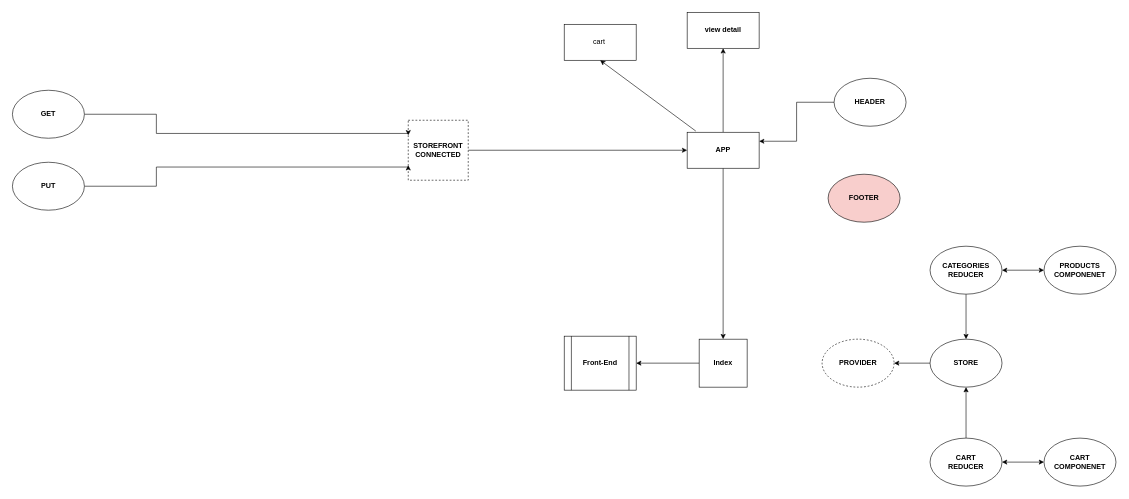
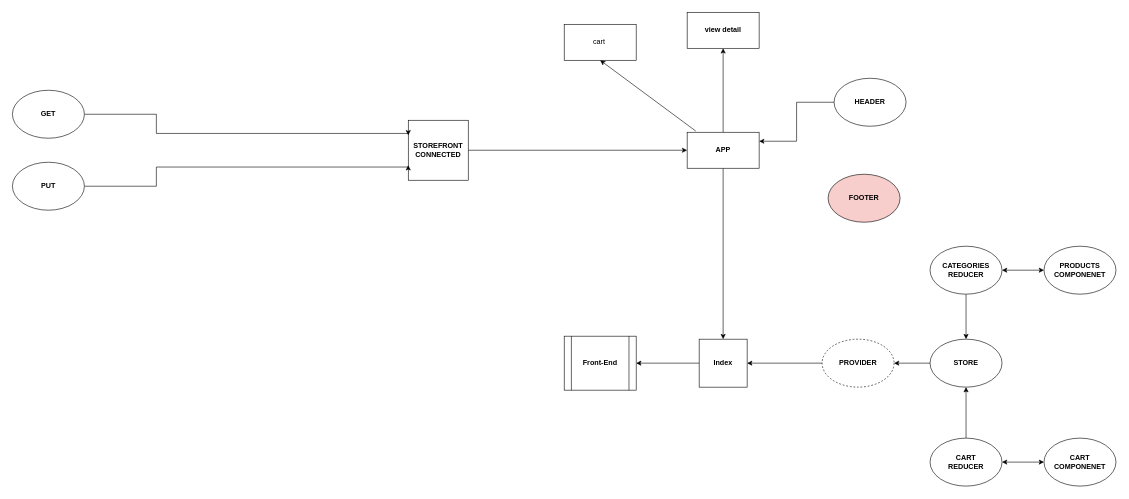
(438, 150) -> (438, 150)
none -> (752, 363)
